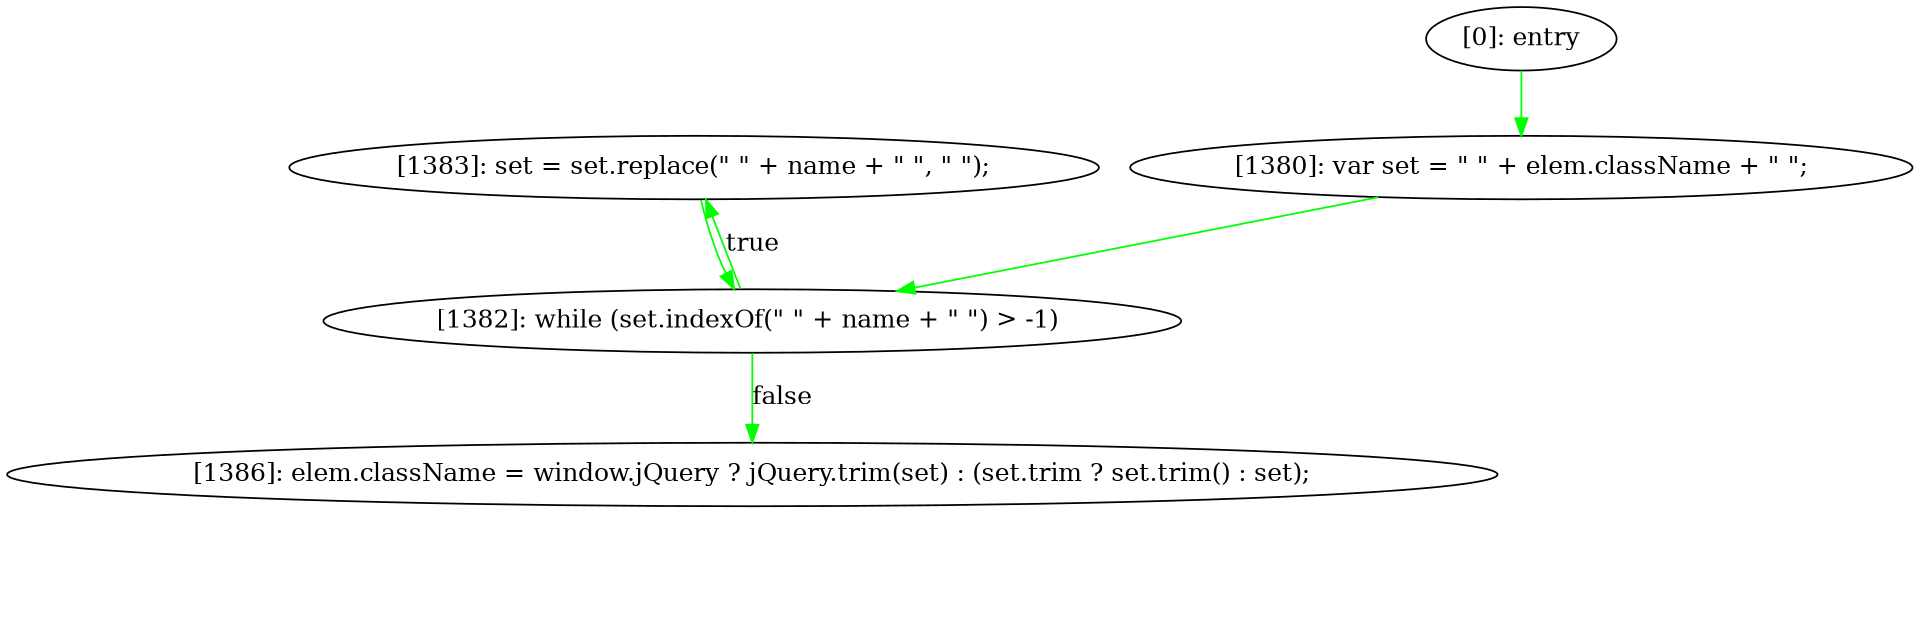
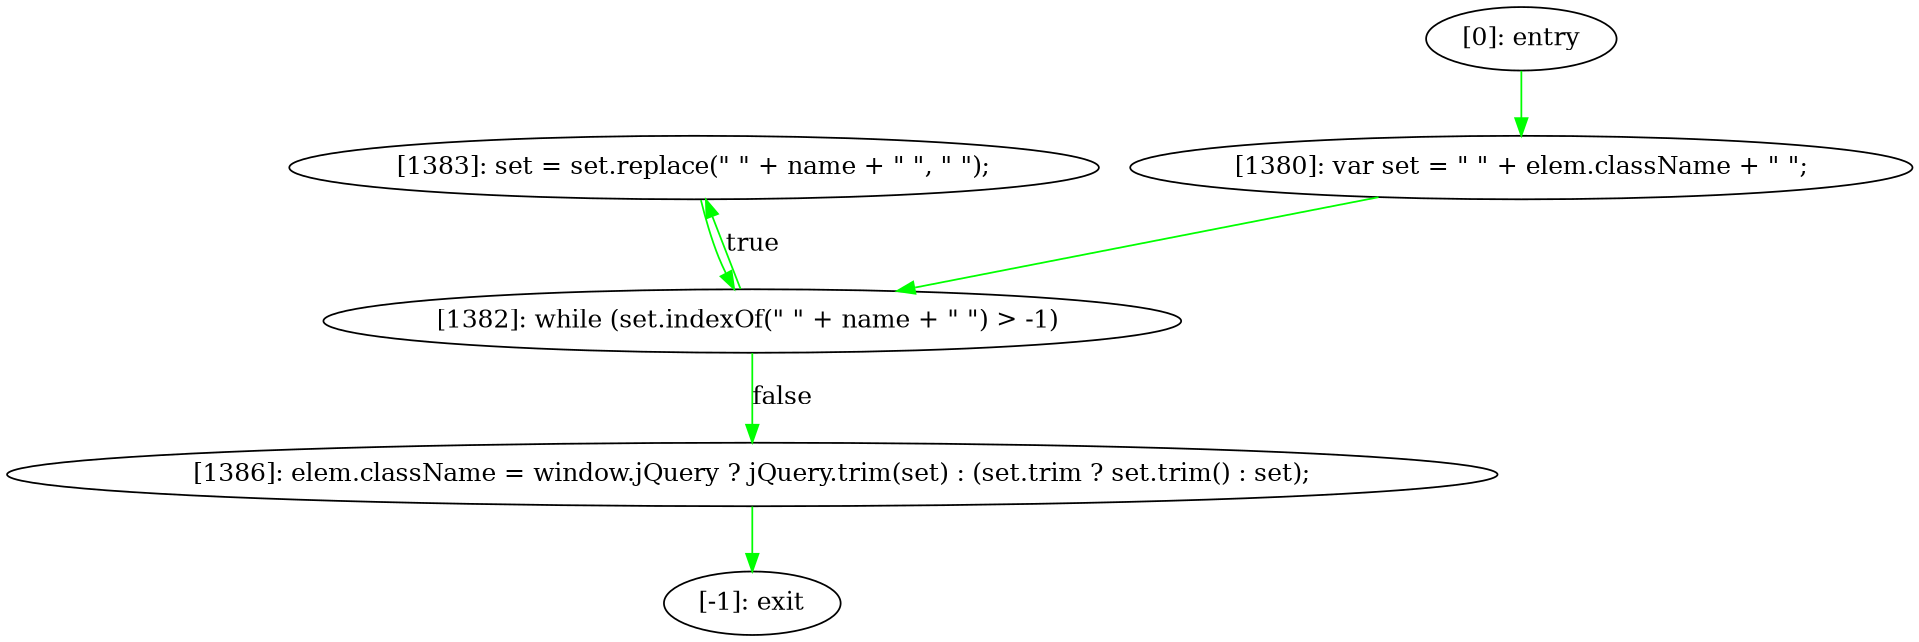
none -> (752, 603)
